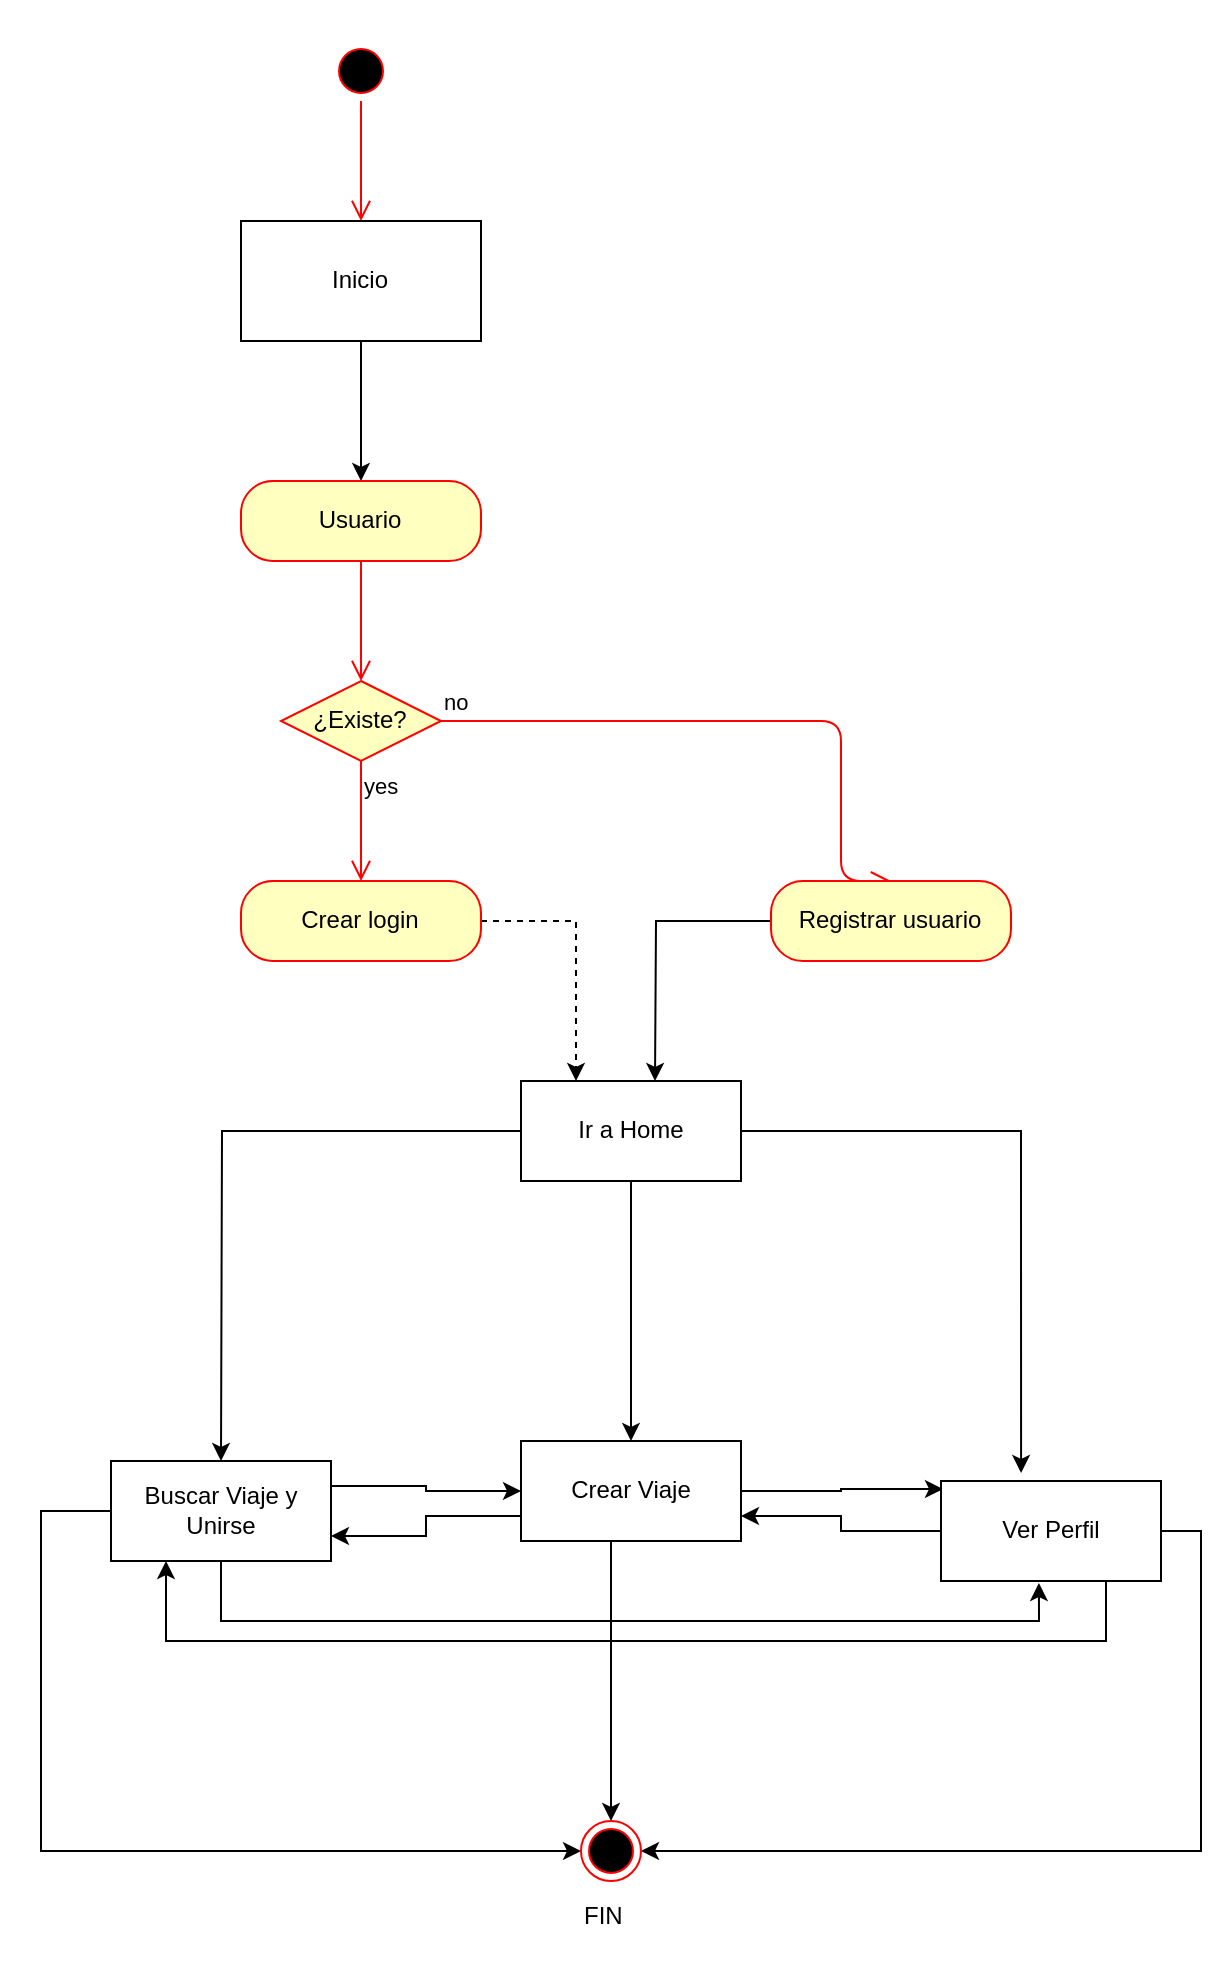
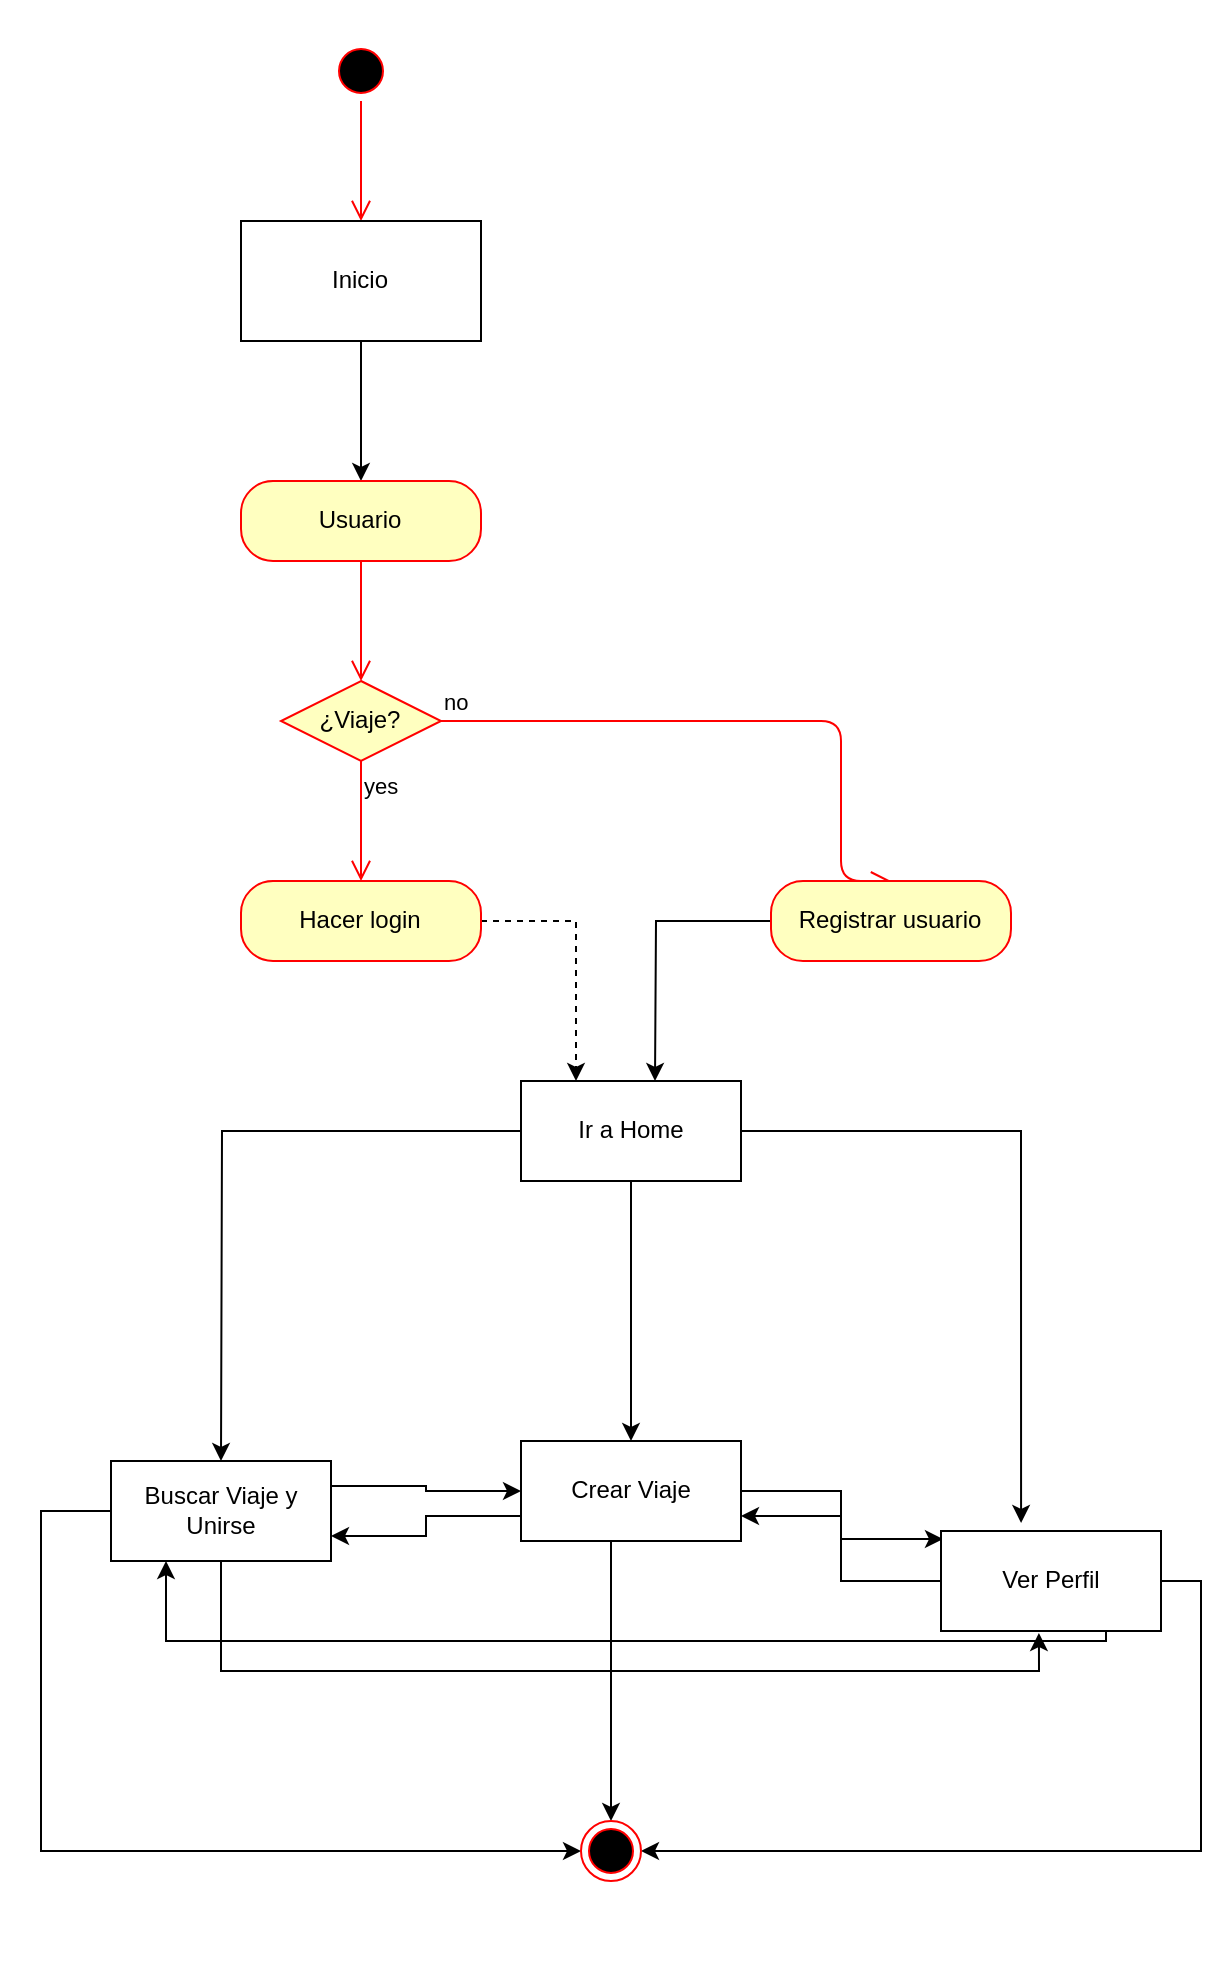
(361, 721) -> (361, 721)
(361, 921) -> (361, 921)
(1051, 1531) -> (1051, 1581)
(611, 1917) -> none
